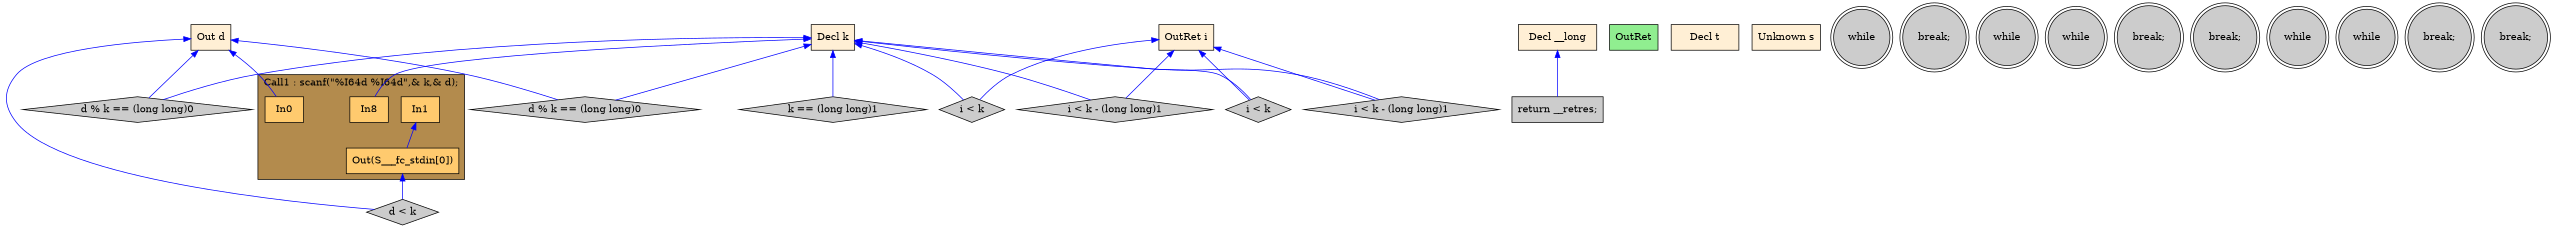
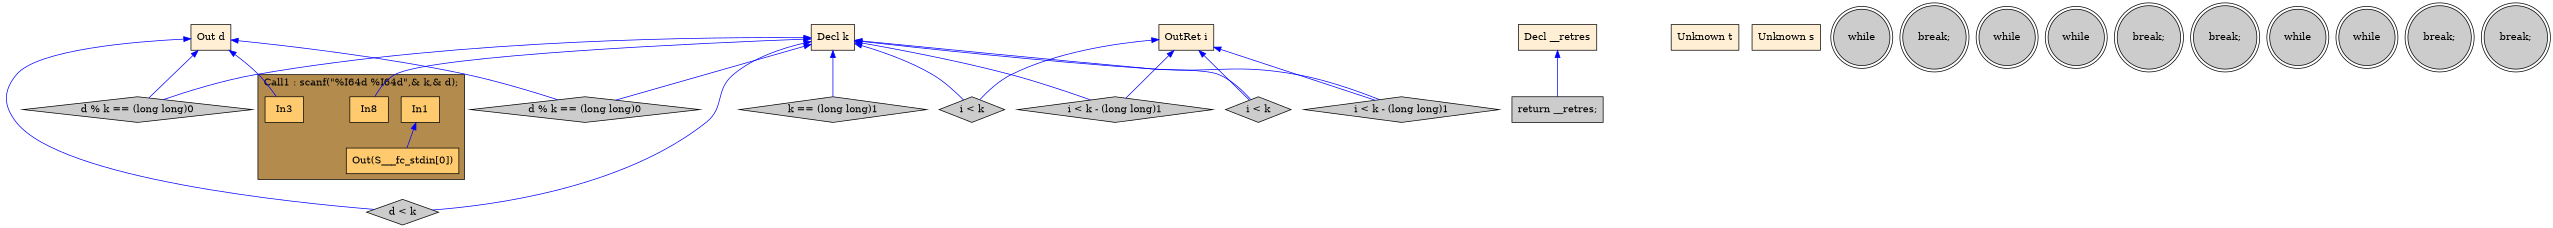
(1558, 37) -> (1558, 37)
(1634, 37) -> none
(1705, 37) -> (1705, 37)
(284, 110) -> (284, 110)
(403, 190) -> (639, 162)
